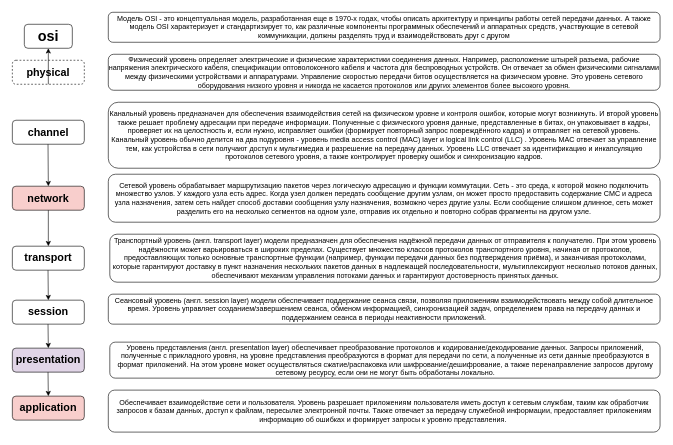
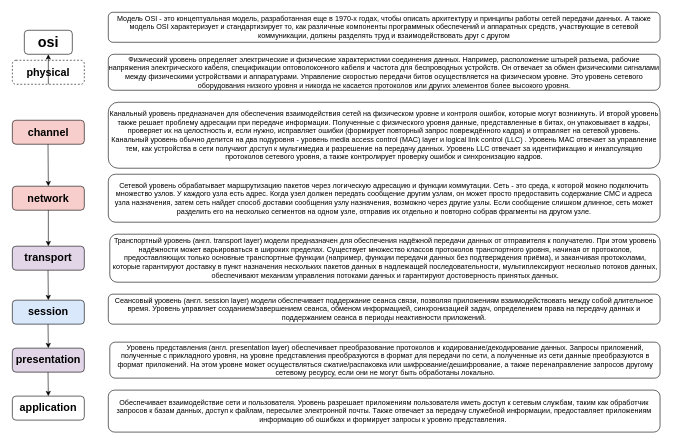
(48, 36) -> (48, 42)
(48, 132) -> (48, 132)
(48, 258) -> (48, 258)
(48, 312) -> (48, 312)
(48, 408) -> (48, 408)
